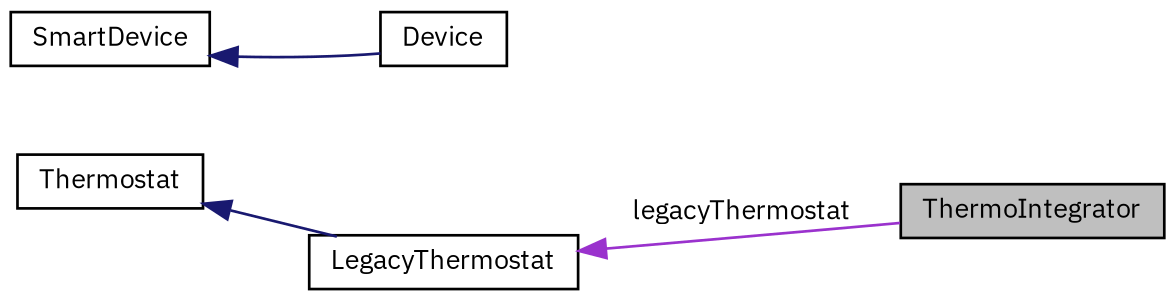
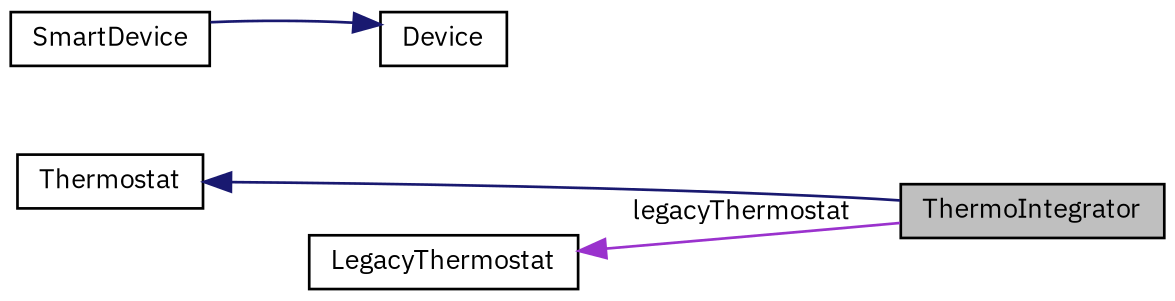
(309, 57) -> (282, 21)
(284, 223) -> (566, 188)
